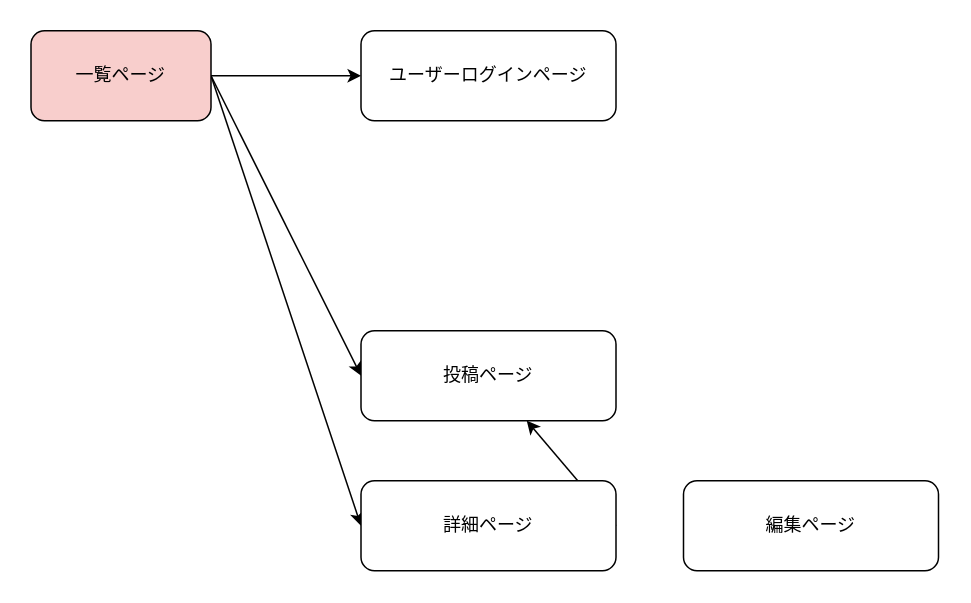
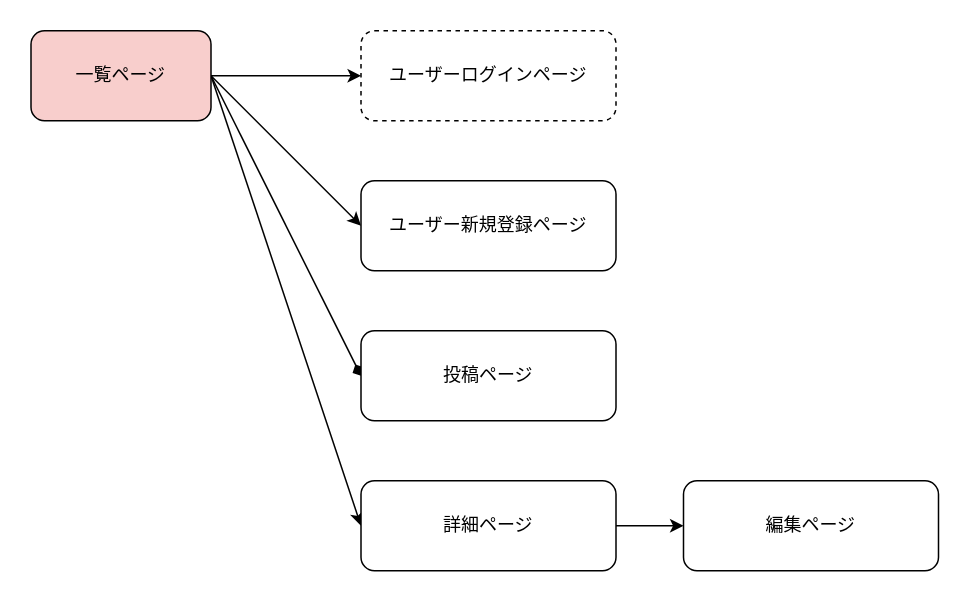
(488, 76) -> (488, 76)
none -> (285, 150)
none -> (488, 226)
(356, 365) -> (355, 365)
(555, 455) -> (644, 526)
